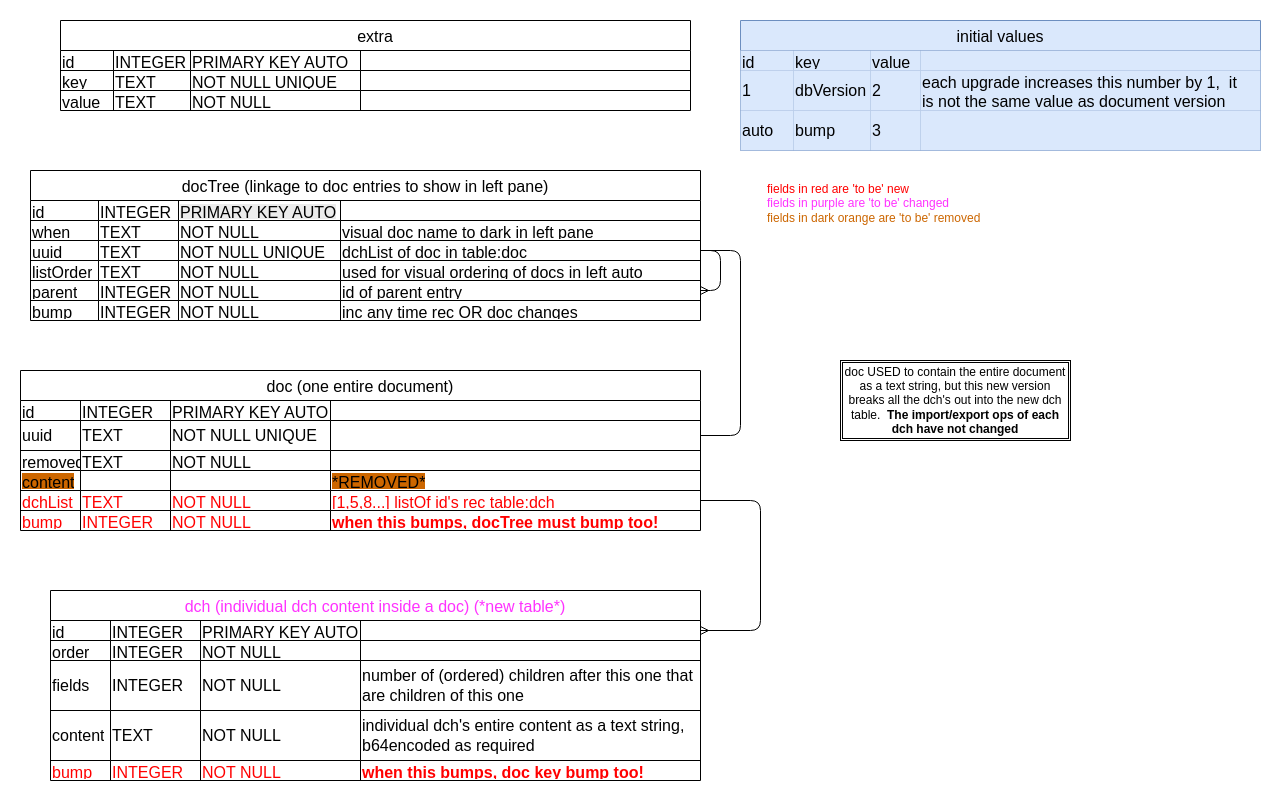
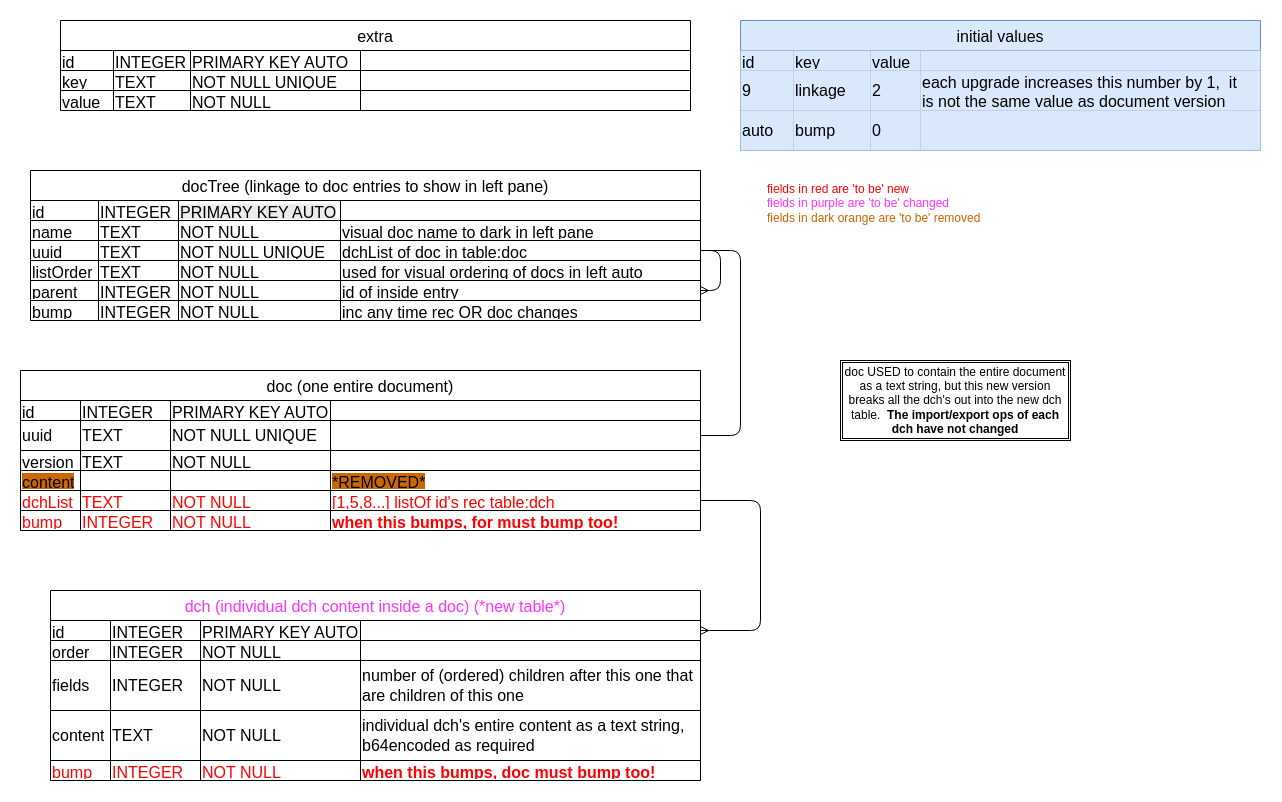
(747, 91) -> (747, 91)
(834, 91) -> (823, 91)
(877, 131) -> (877, 131)
(50, 231) -> (50, 231)
(415, 291) -> (411, 291)
(54, 461) -> (52, 461)
(489, 521) -> (471, 521)
(496, 771) -> (501, 771)
